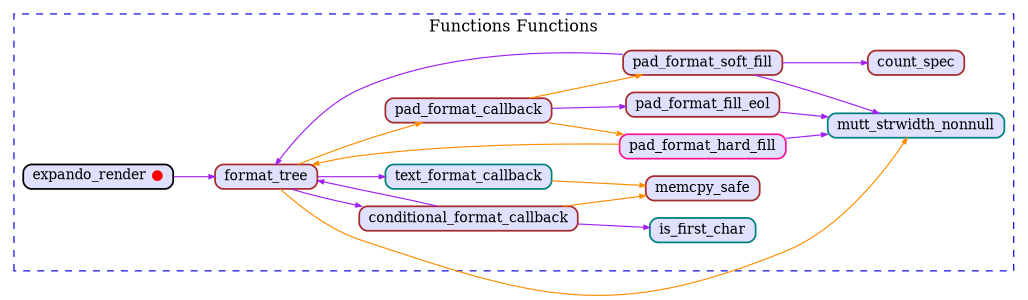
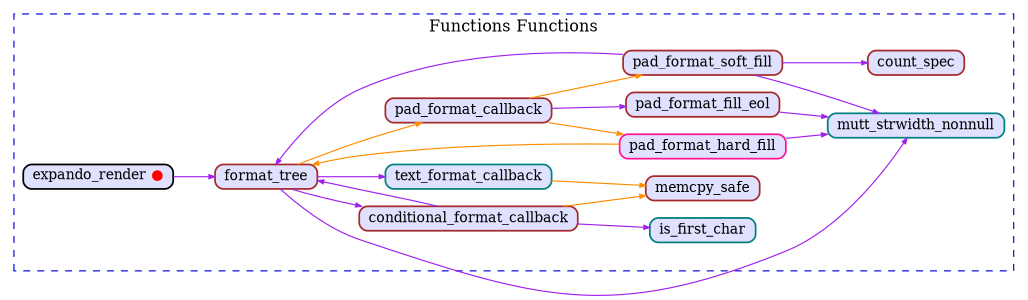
(606, 295) -> (606, 295)
